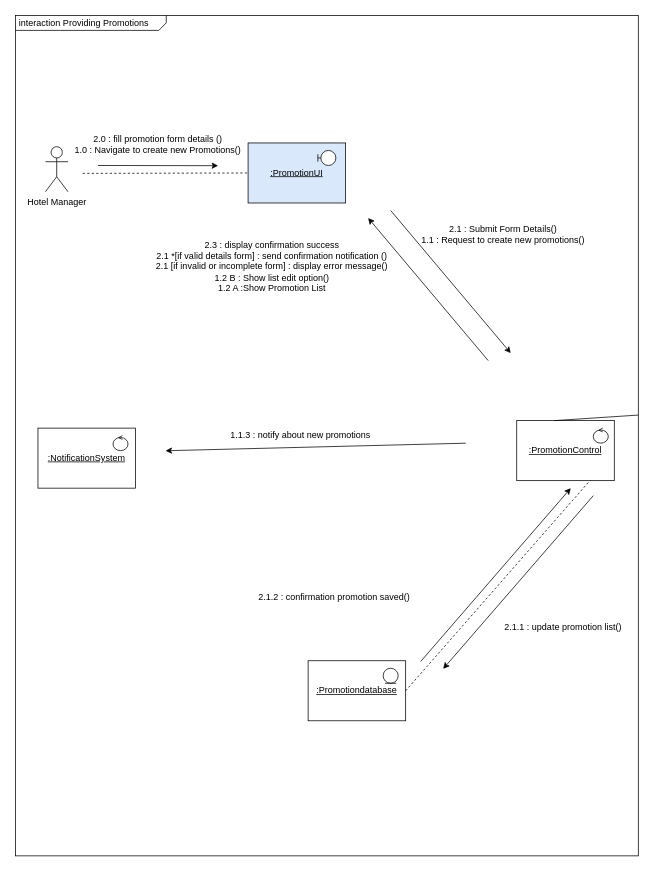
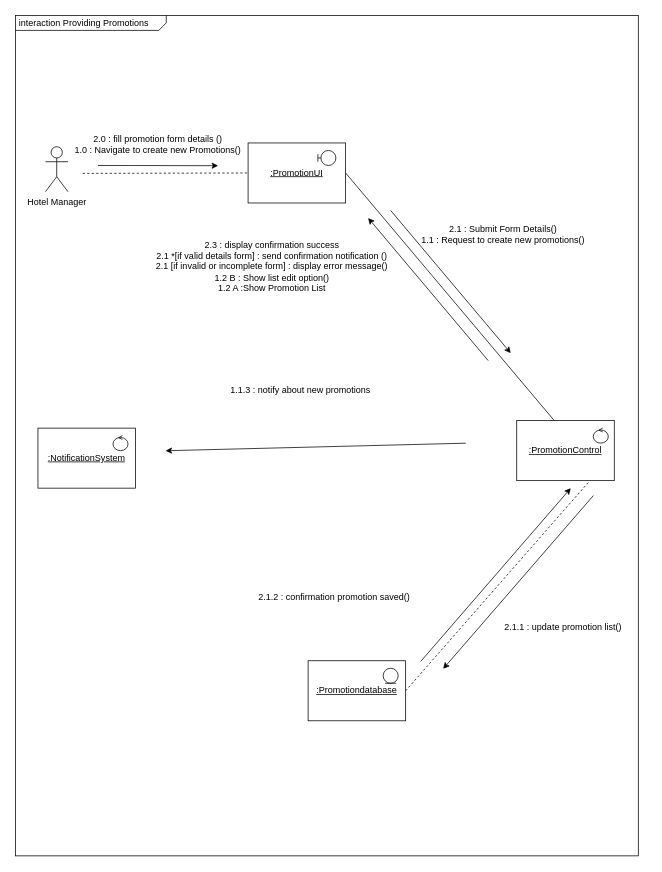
(297, 173) -> (297, 173)
(596, 418) -> (450, 297)
(300, 435) -> (300, 390)
